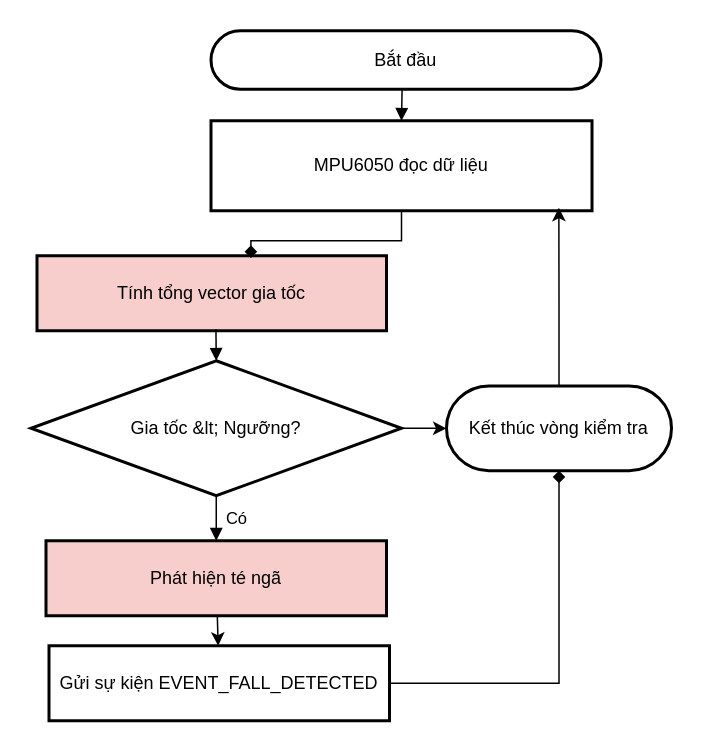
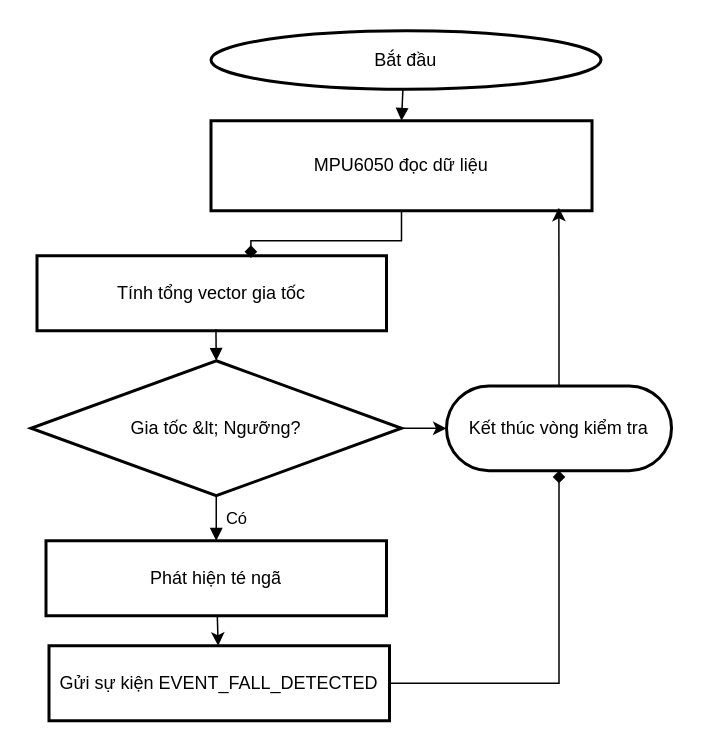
(406, 60) -> (406, 60)
(212, 293) -> (212, 293)
(216, 578) -> (216, 578)
